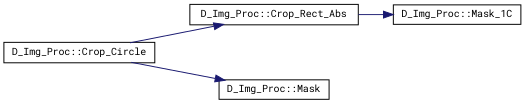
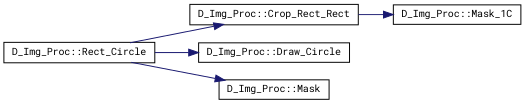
(274, 15) -> (274, 15)
(79, 53) -> (79, 53)
none -> (274, 53)
